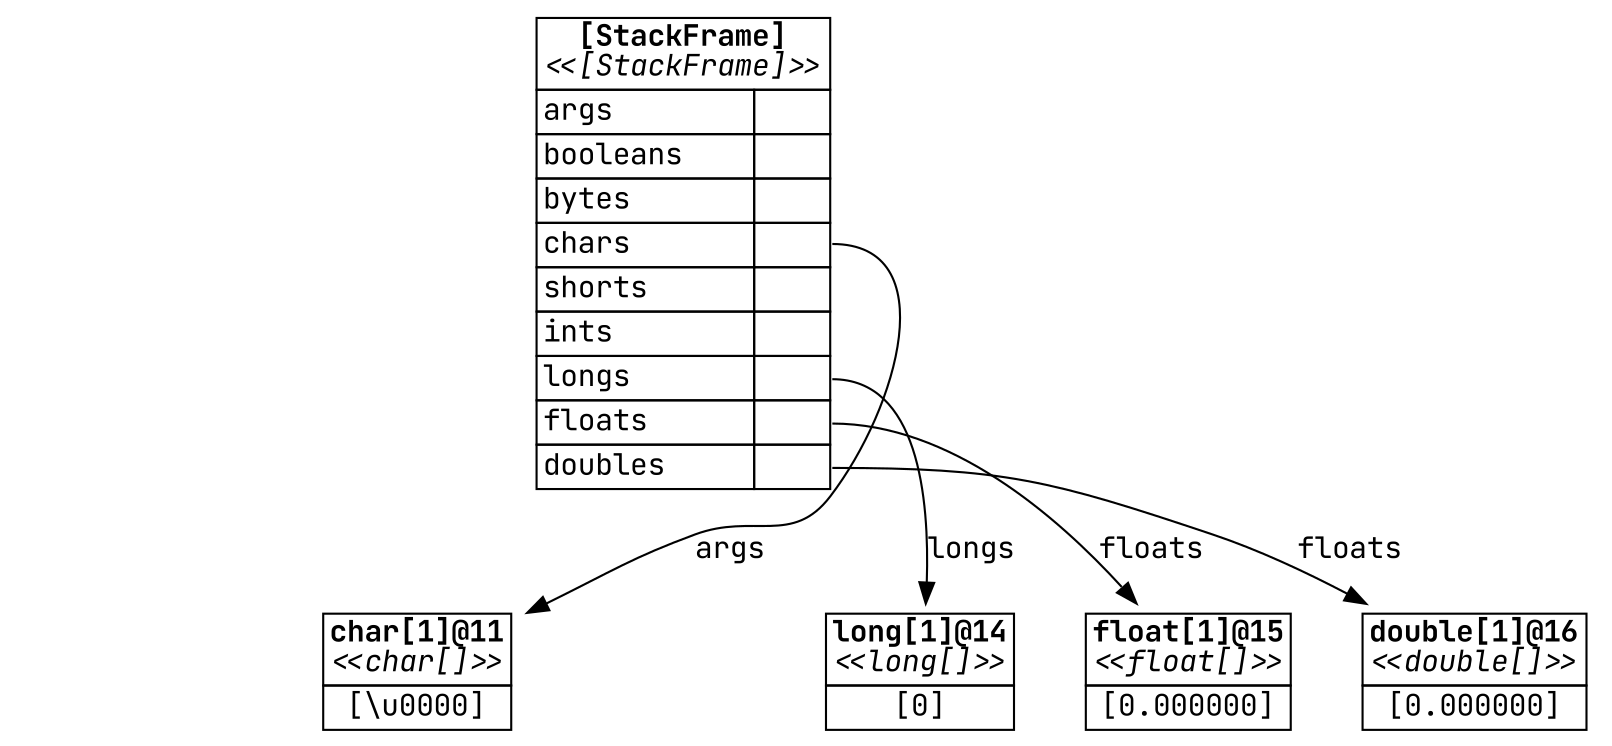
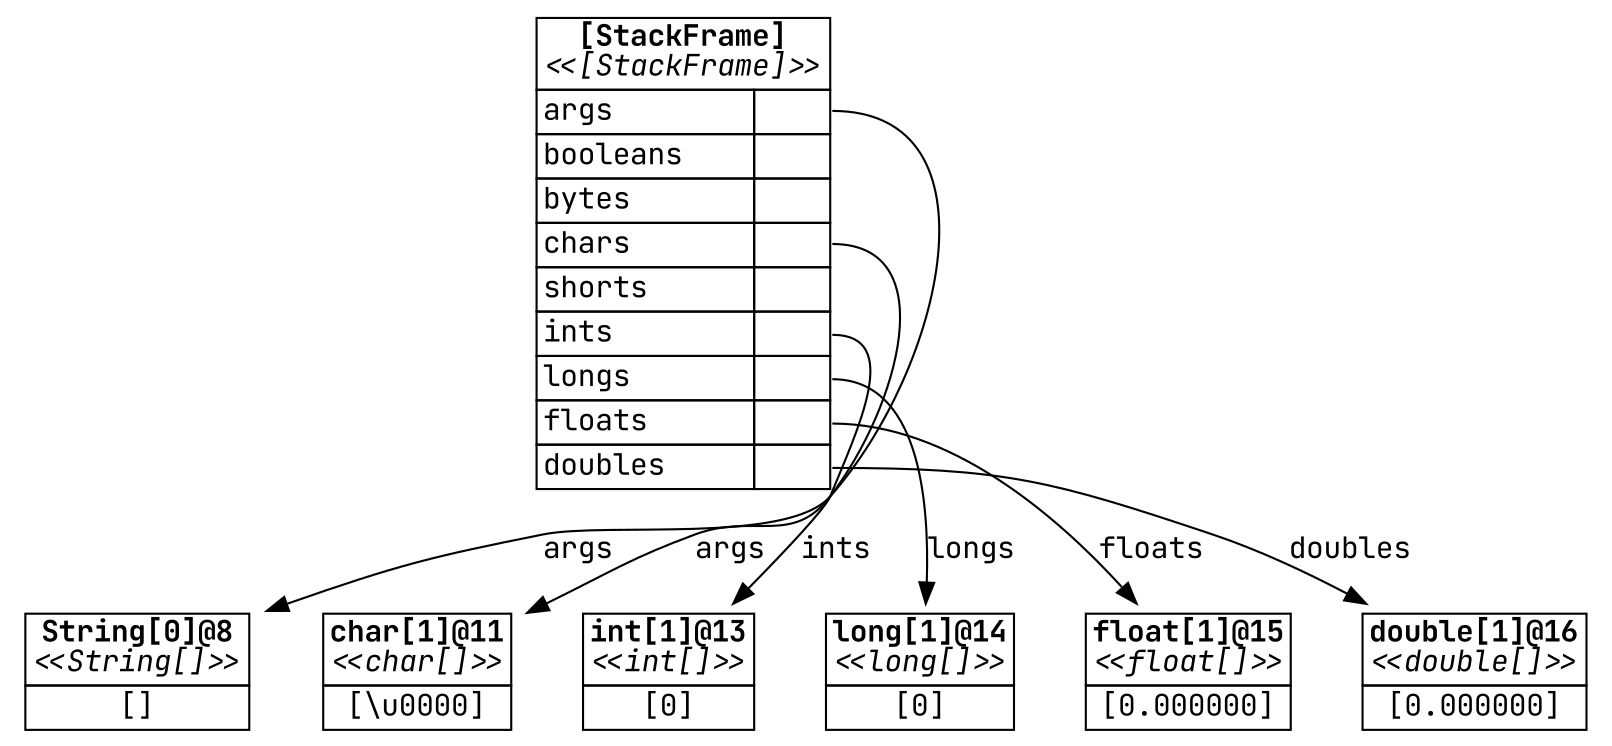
(1350, 550) -> (1350, 550)
none -> (137, 671)
none -> (668, 671)
